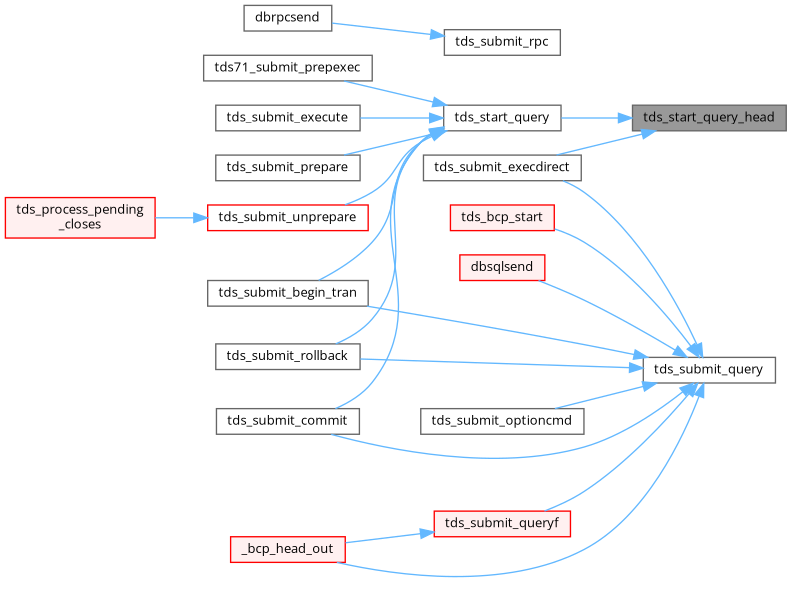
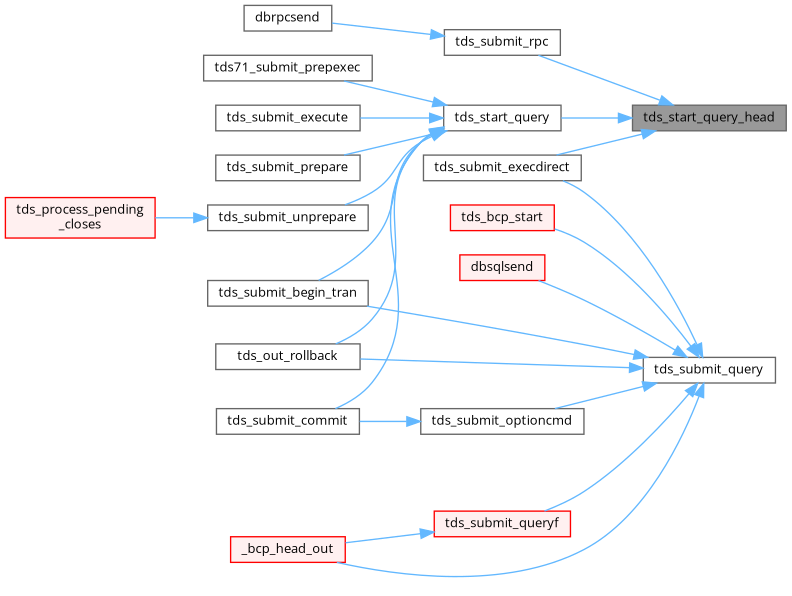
none -> (599, 78)
(288, 218) -> (288, 218)
(288, 357) -> (288, 357)
(514, 458) -> (383, 421)
